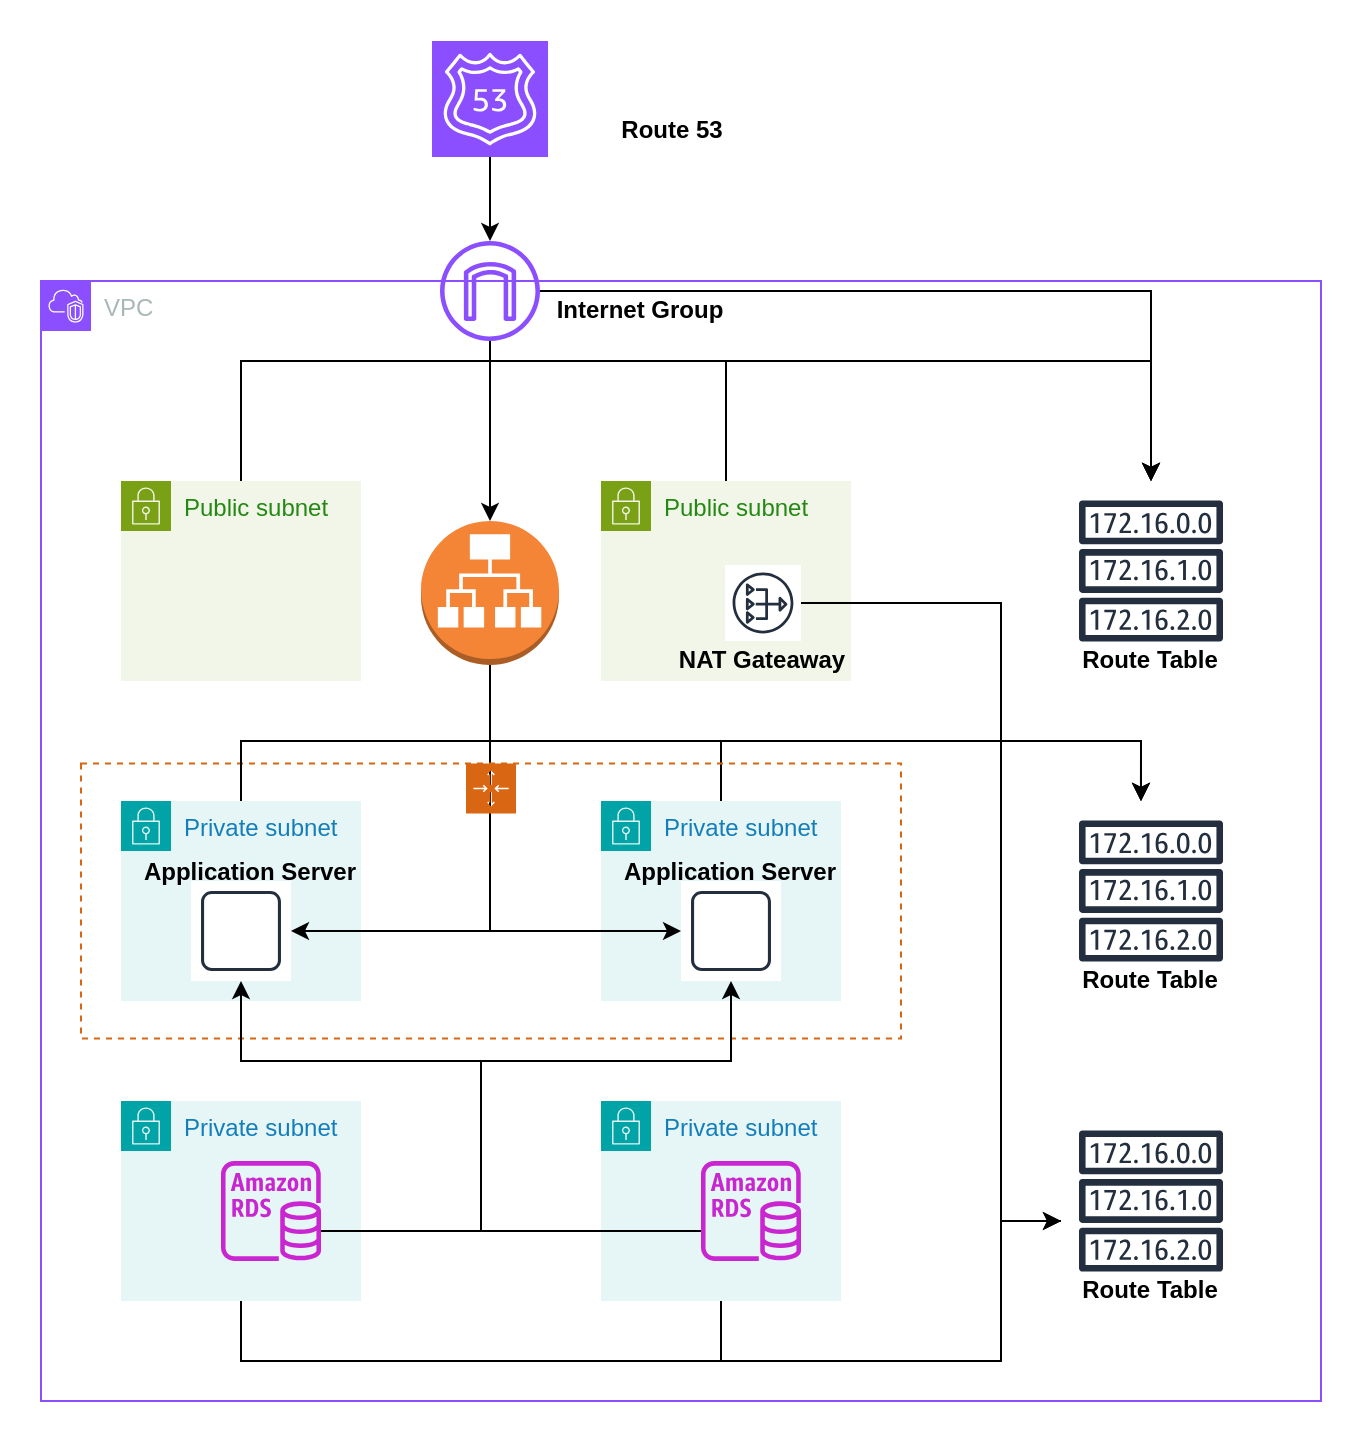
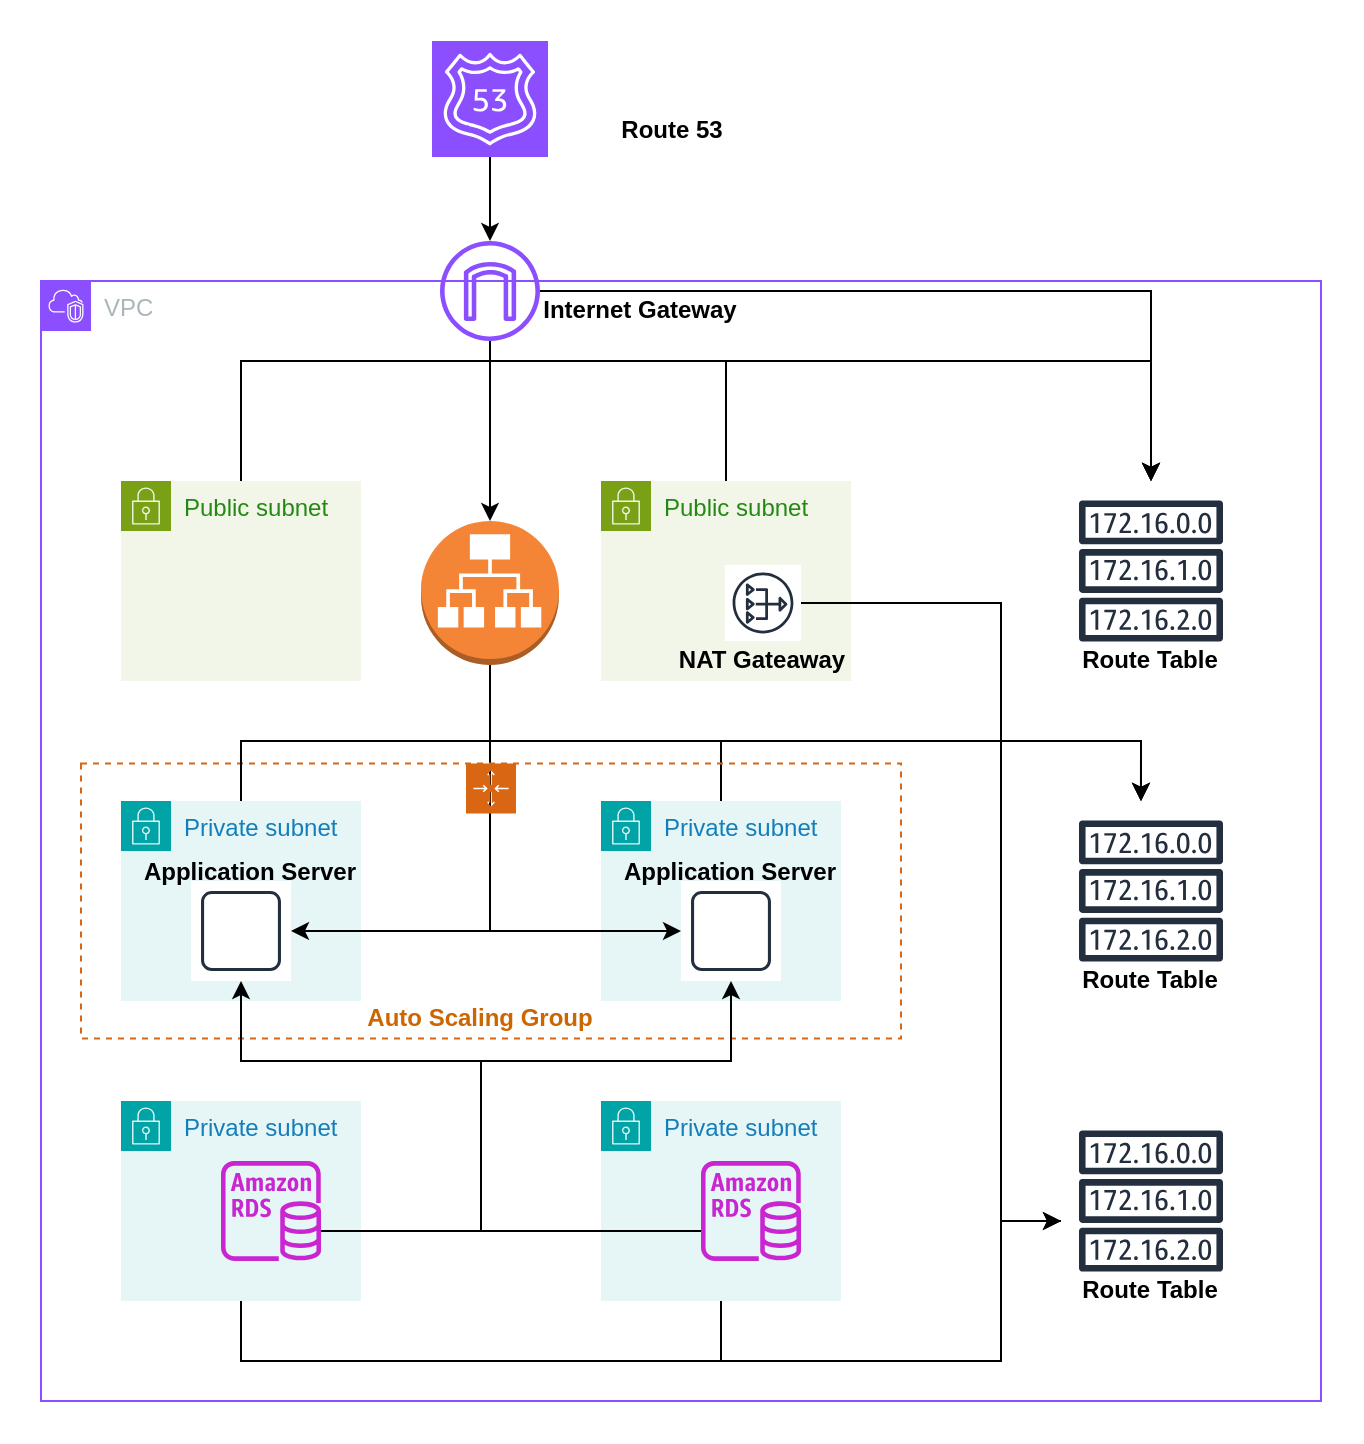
(641, 311) -> (641, 311)
none -> (481, 1019)
